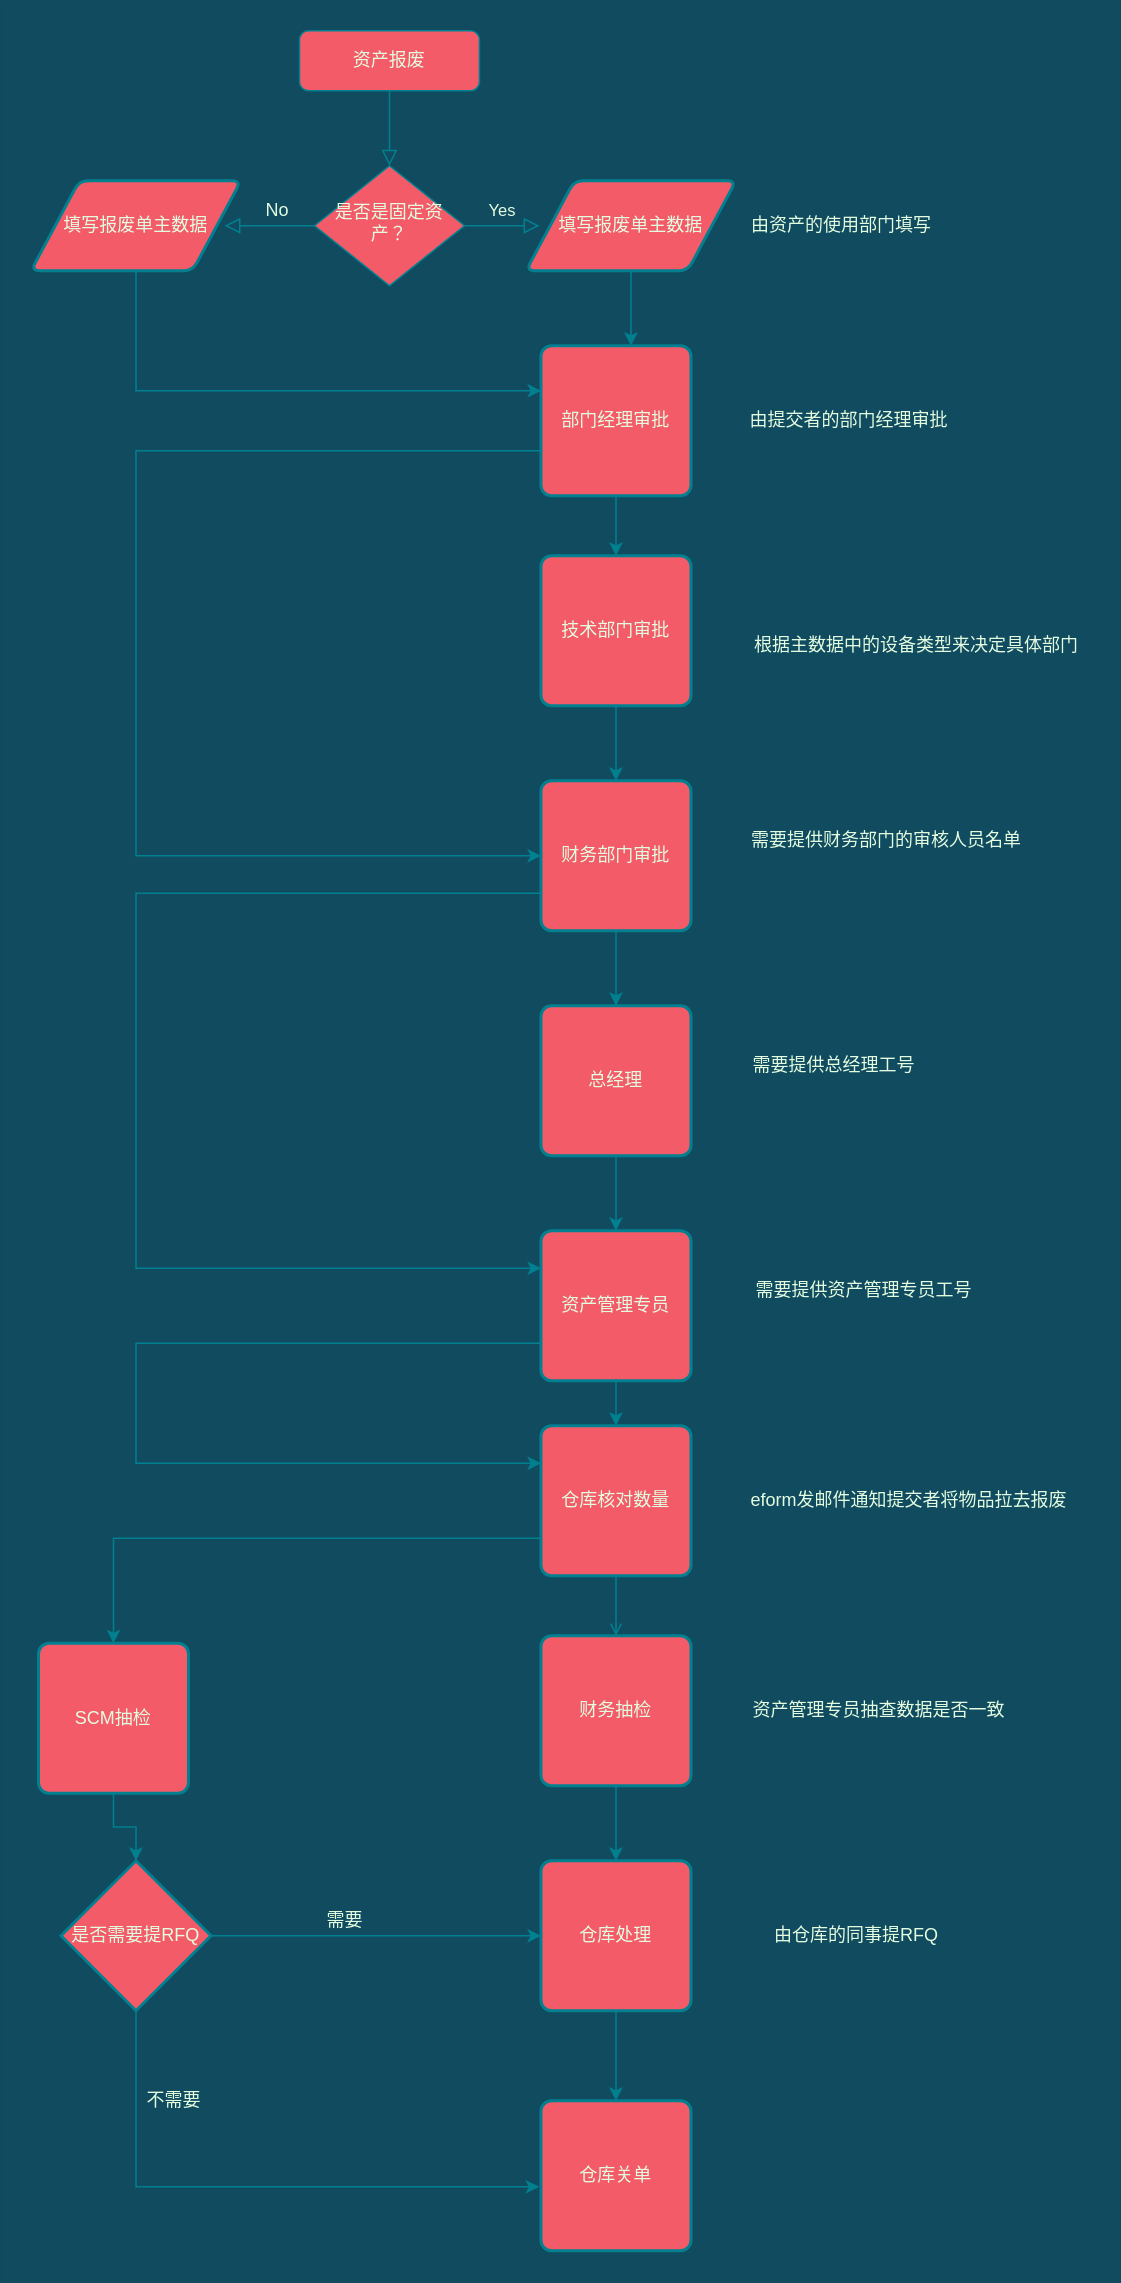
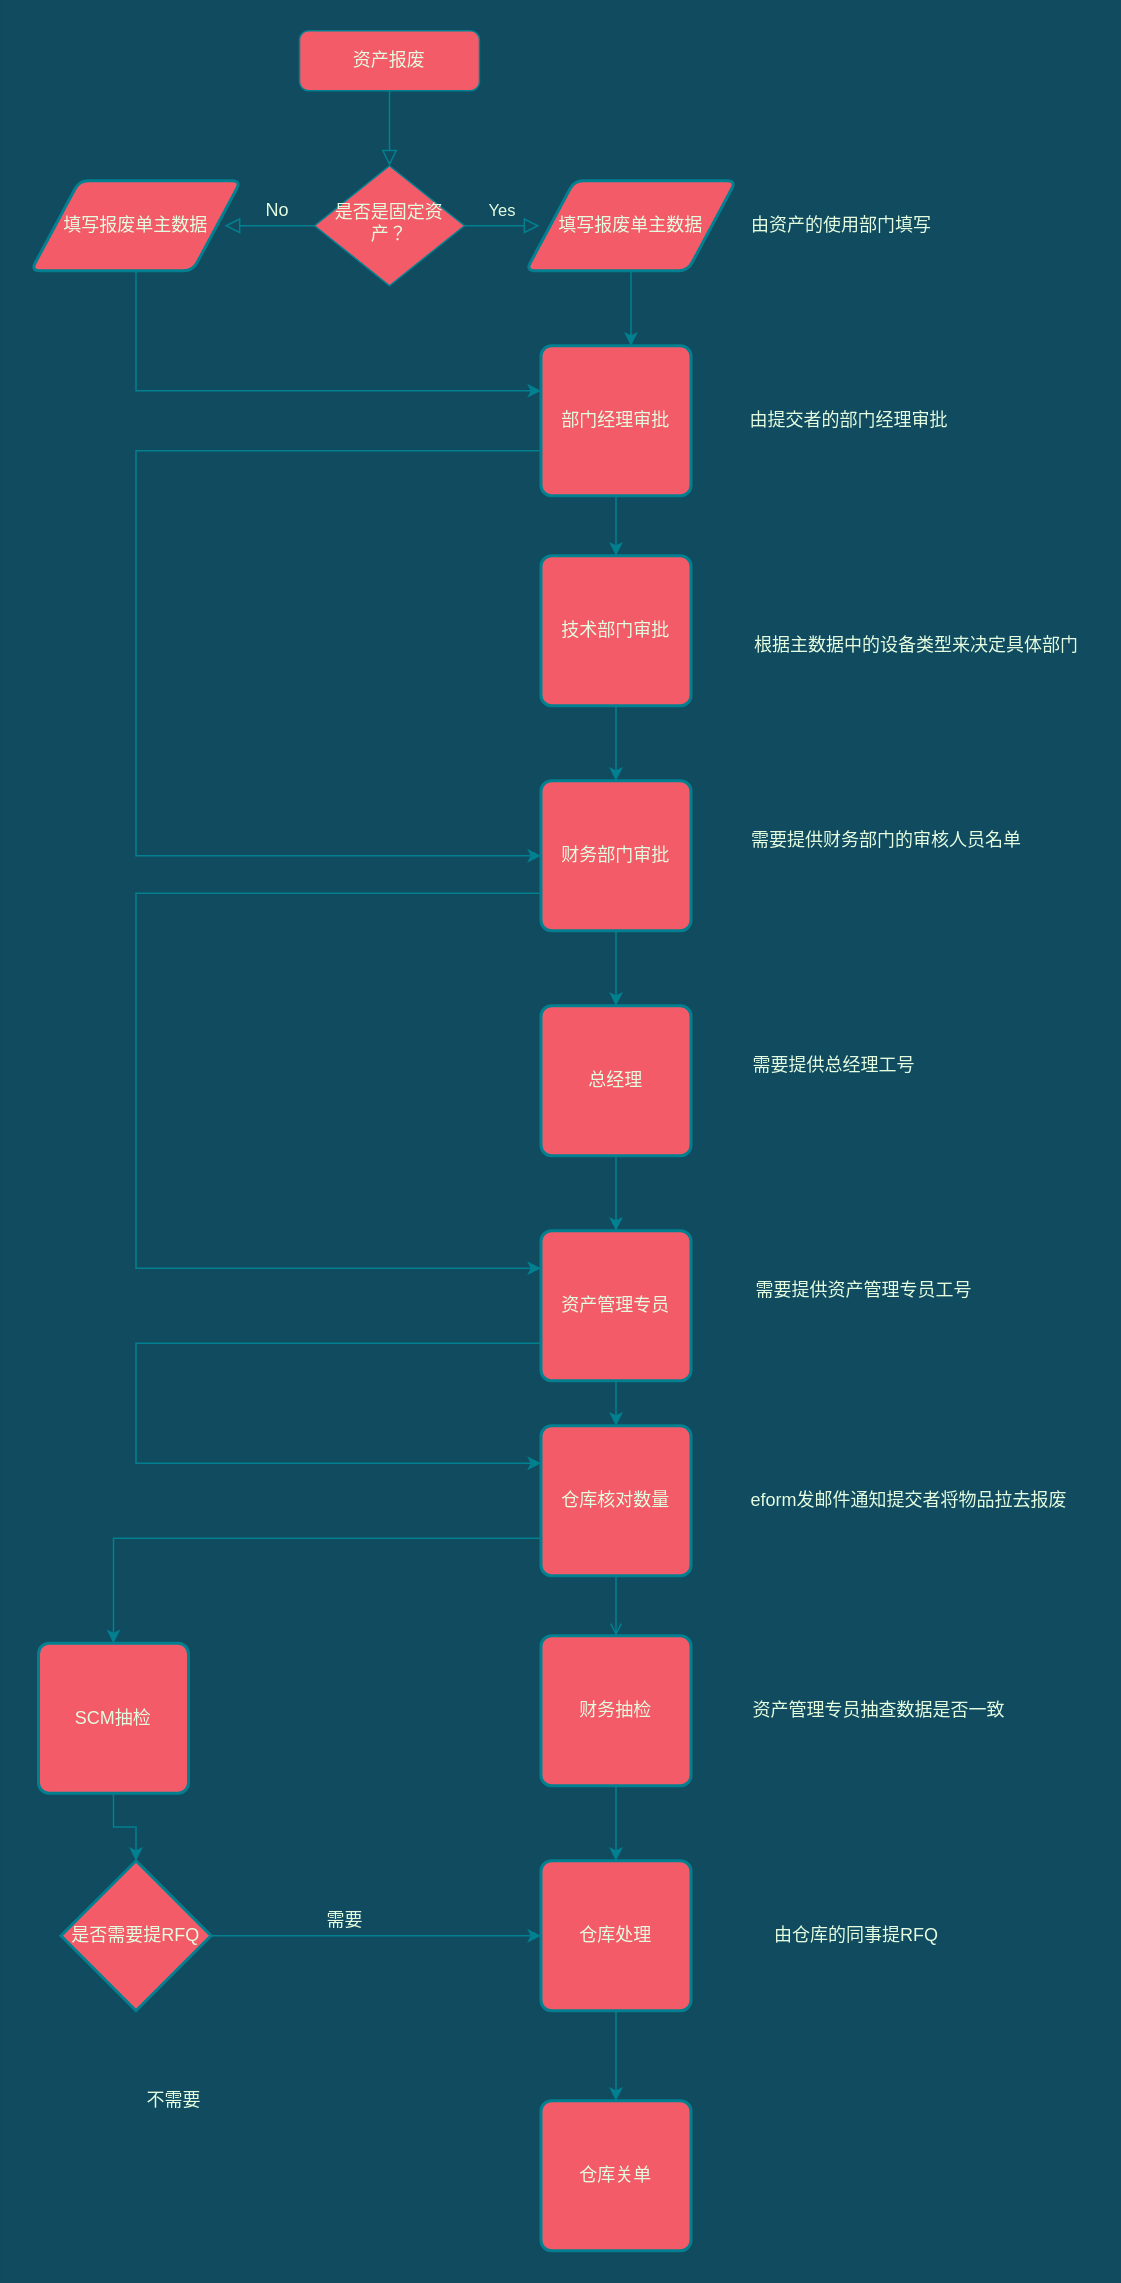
(244, 2187) -> none
